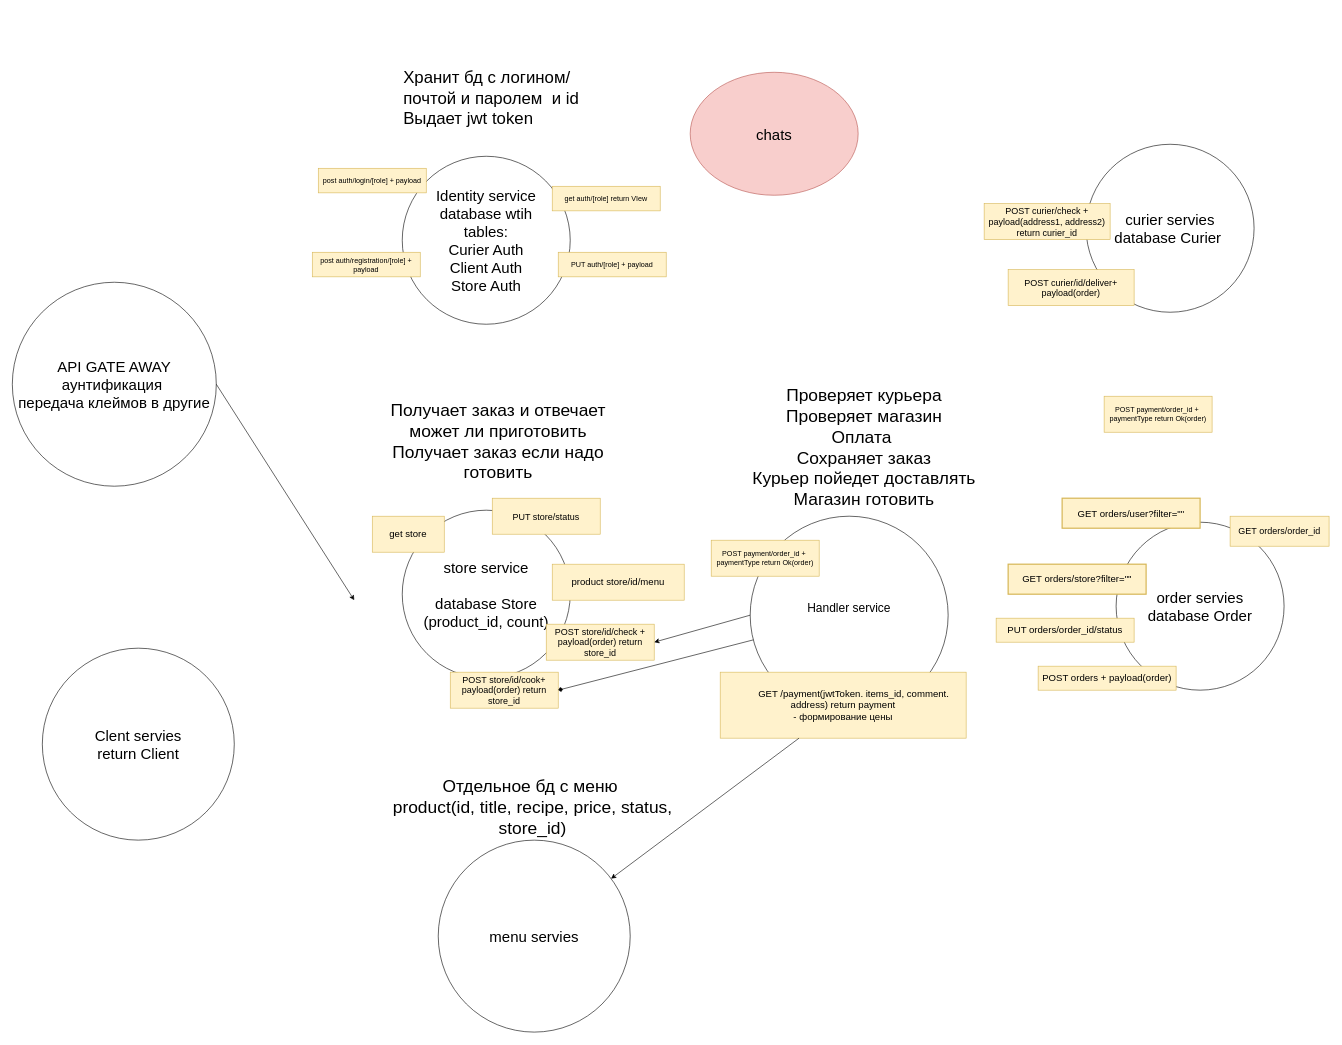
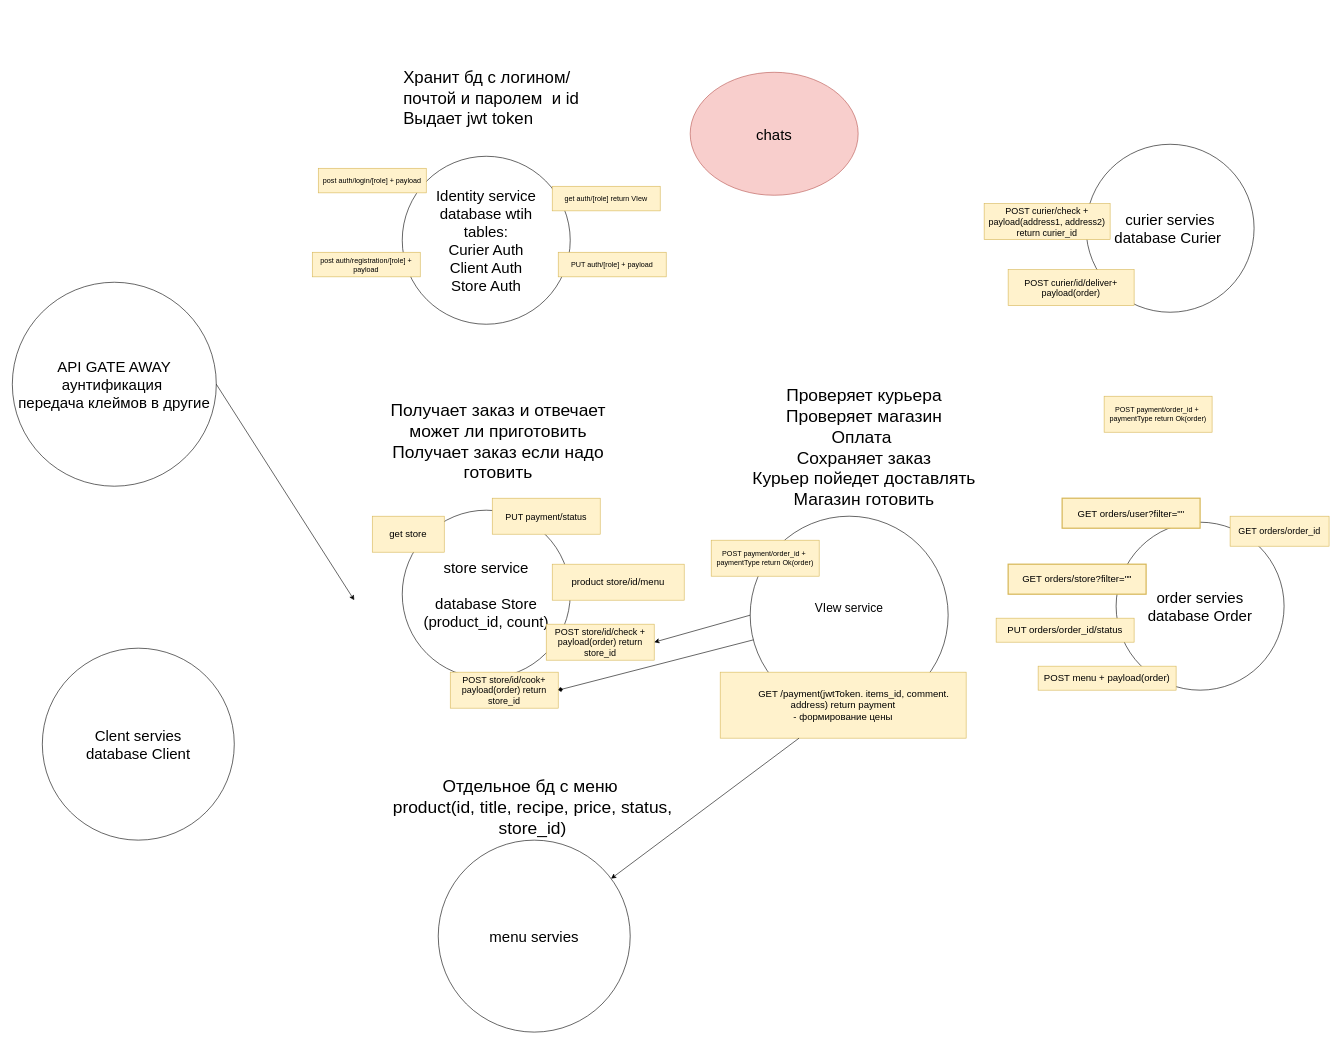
(546, 516) -> (546, 516)
(849, 615) -> (849, 615)
(1107, 678) -> (1107, 678)
(138, 744) -> (138, 744)
